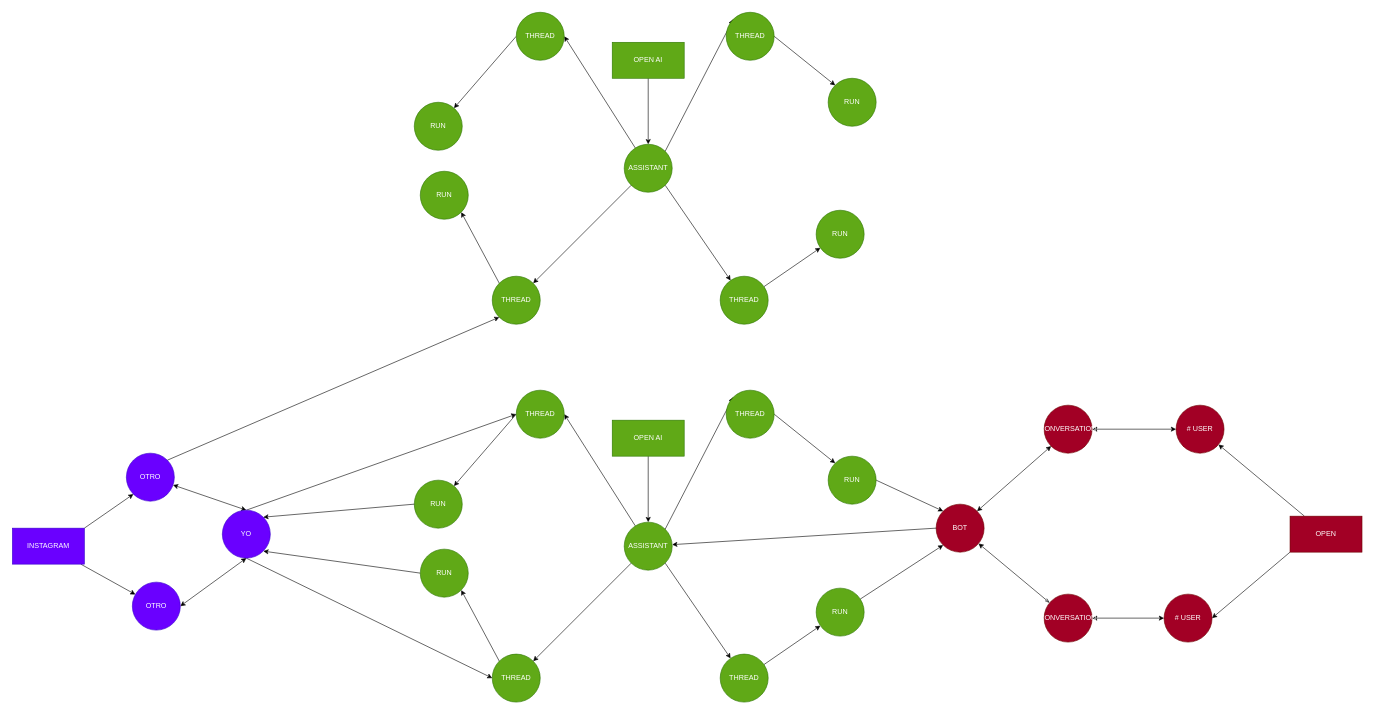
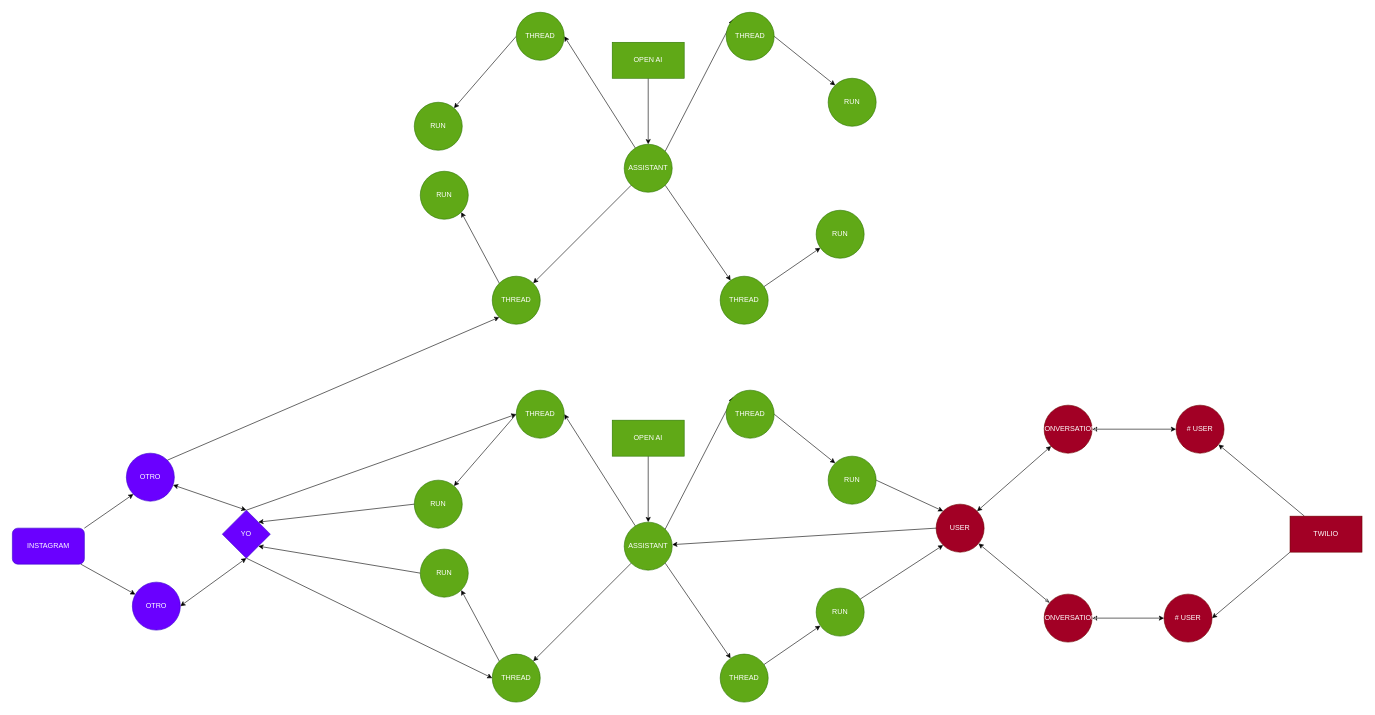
(960, 528) -> (960, 528)
(246, 534) -> (246, 534)
(1326, 534) -> (1326, 534)
(48, 546) -> (48, 546)
